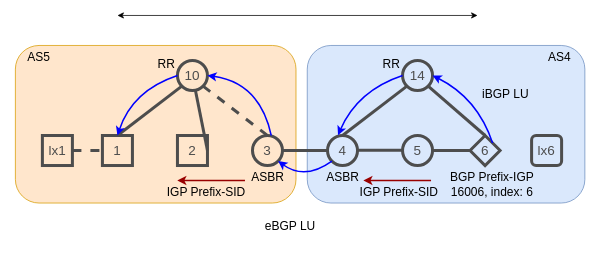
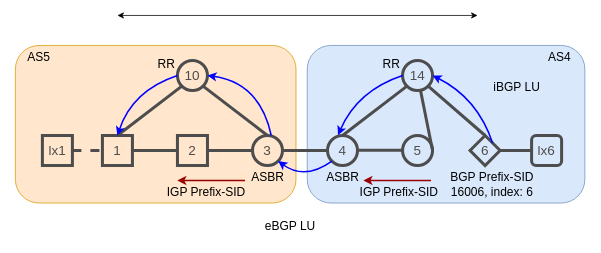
(505, 94) -> (516, 87)
(233, 109) -> (233, 109)
(201, 121) -> (229, 150)
none -> (155, 150)
(450, 150) -> (426, 121)
none -> (515, 150)
(492, 184) -> (492, 184)
